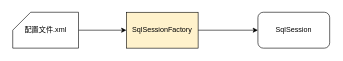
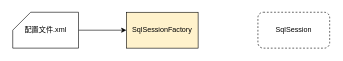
(252, 30) -> none
(294, 30) -> (294, 30)
